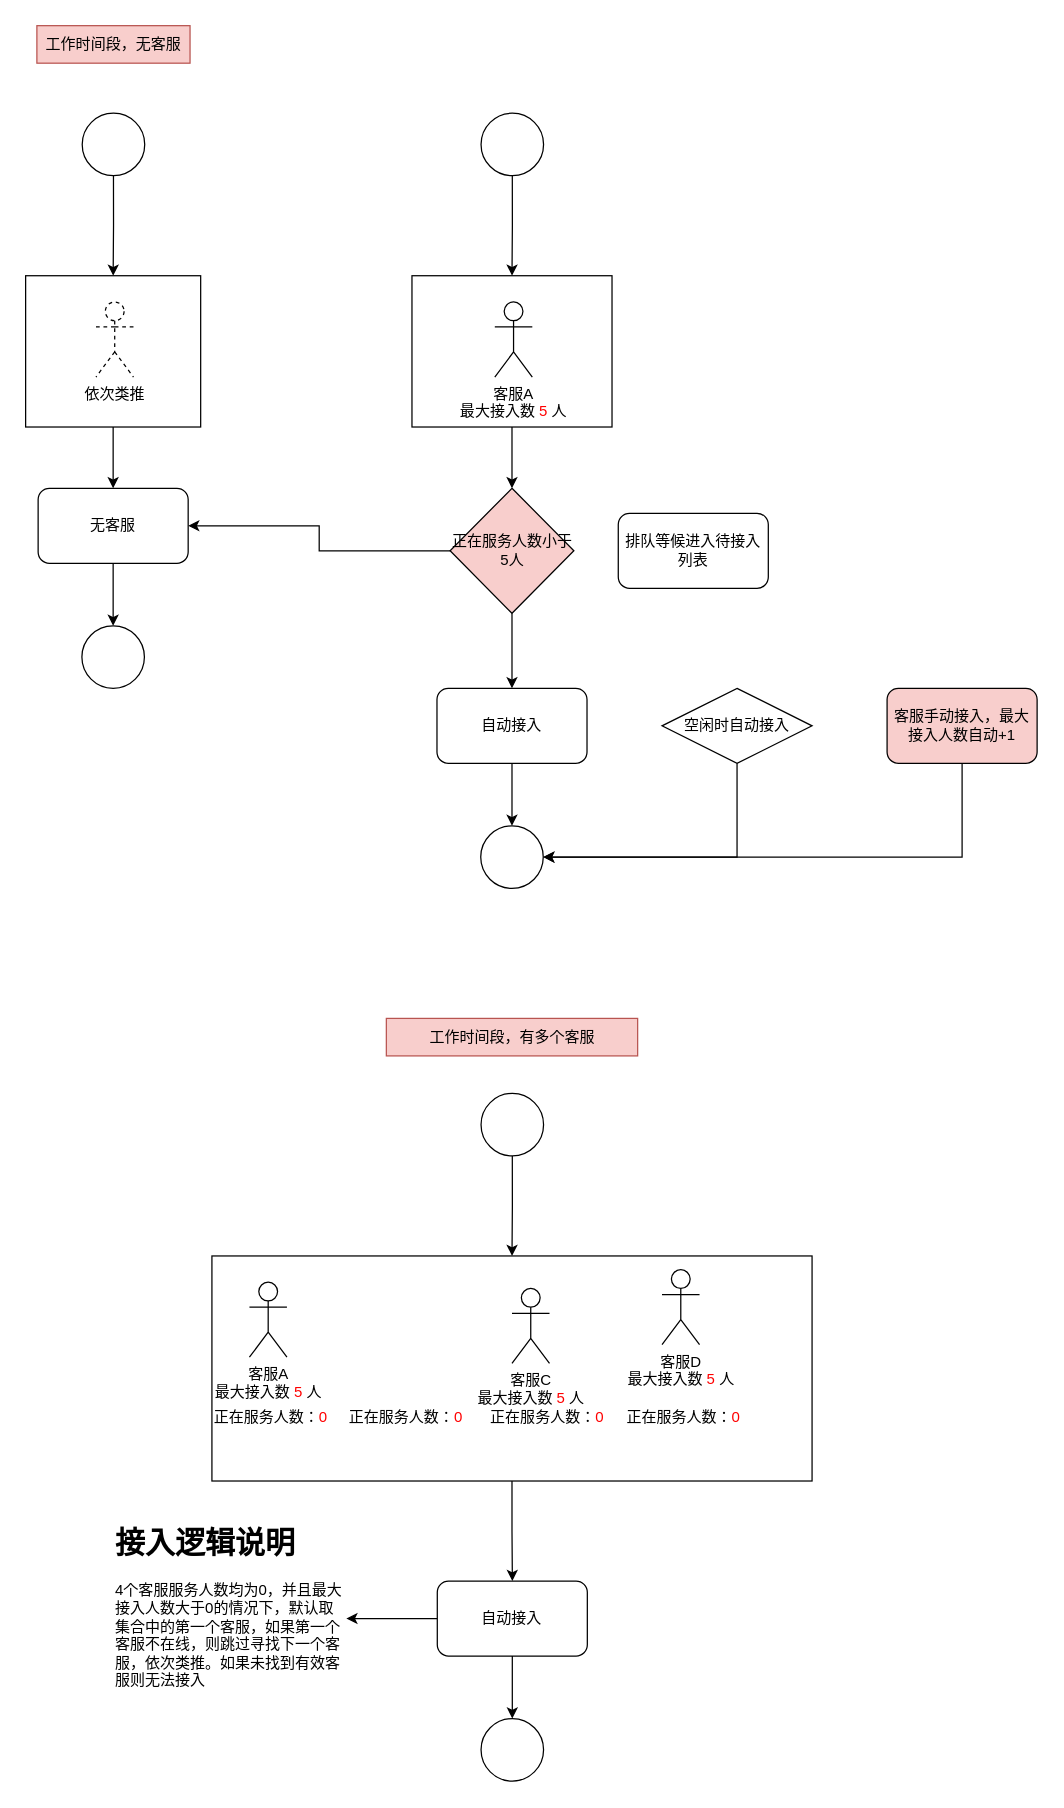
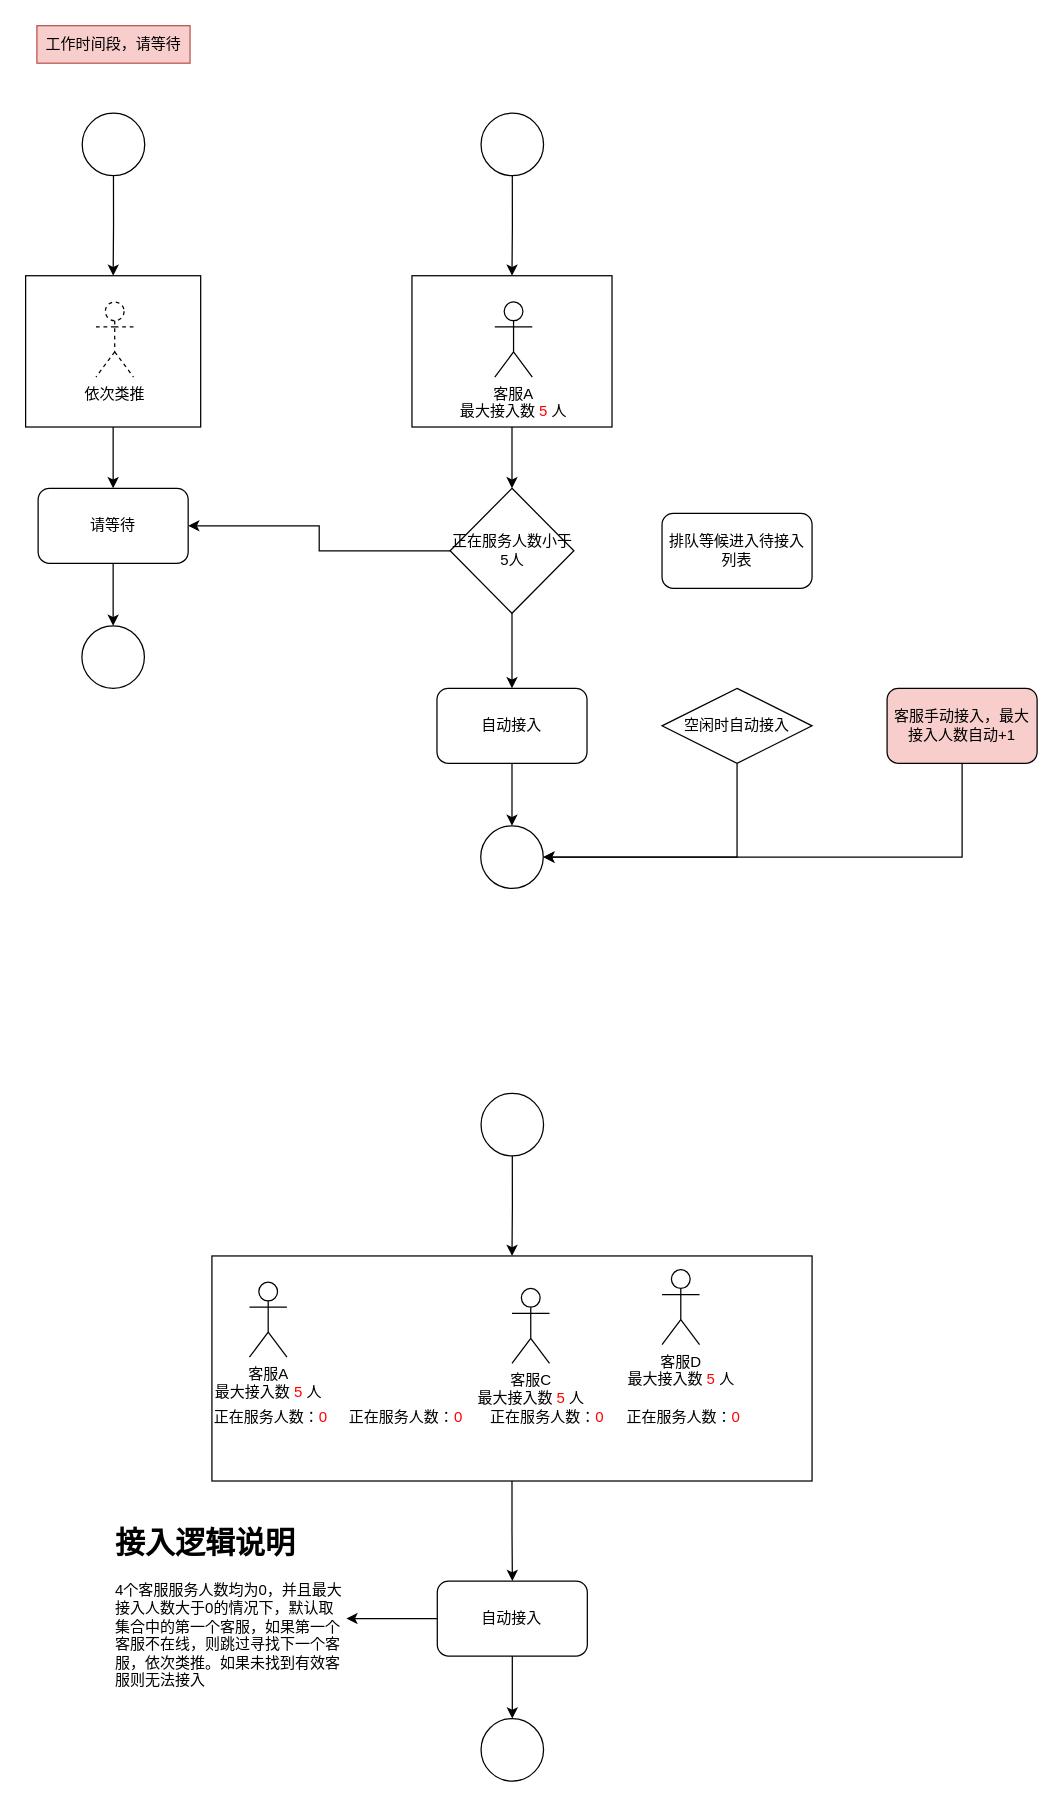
(114, 44) -> (114, 44)
(113, 526) -> (113, 526)
(512, 551) -> (512, 551)
(693, 551) -> (737, 551)
(512, 1037) -> none
